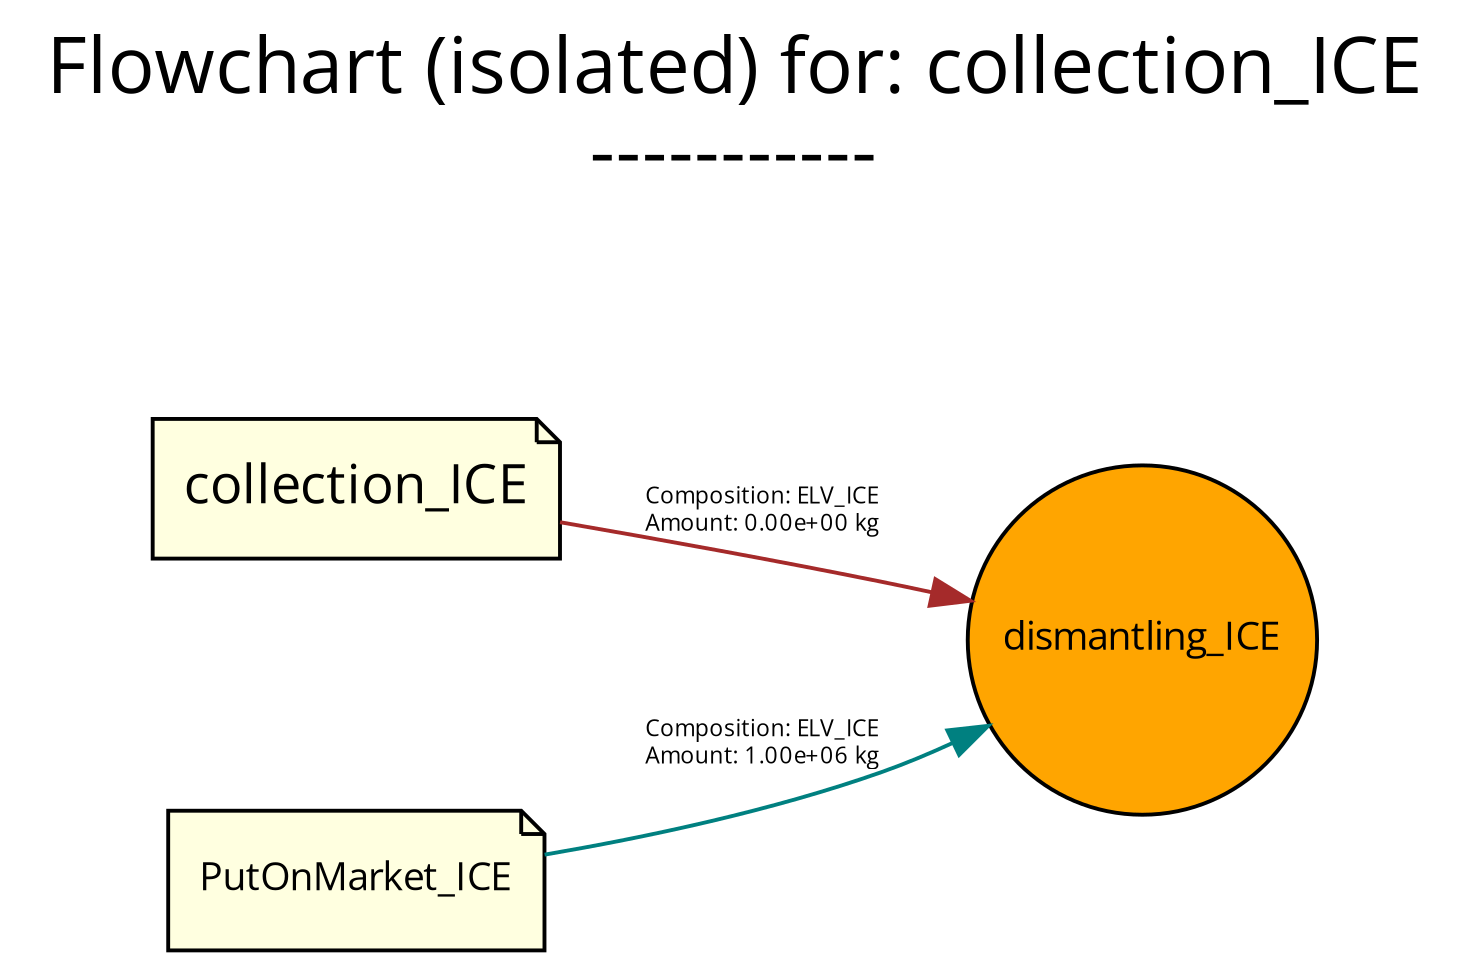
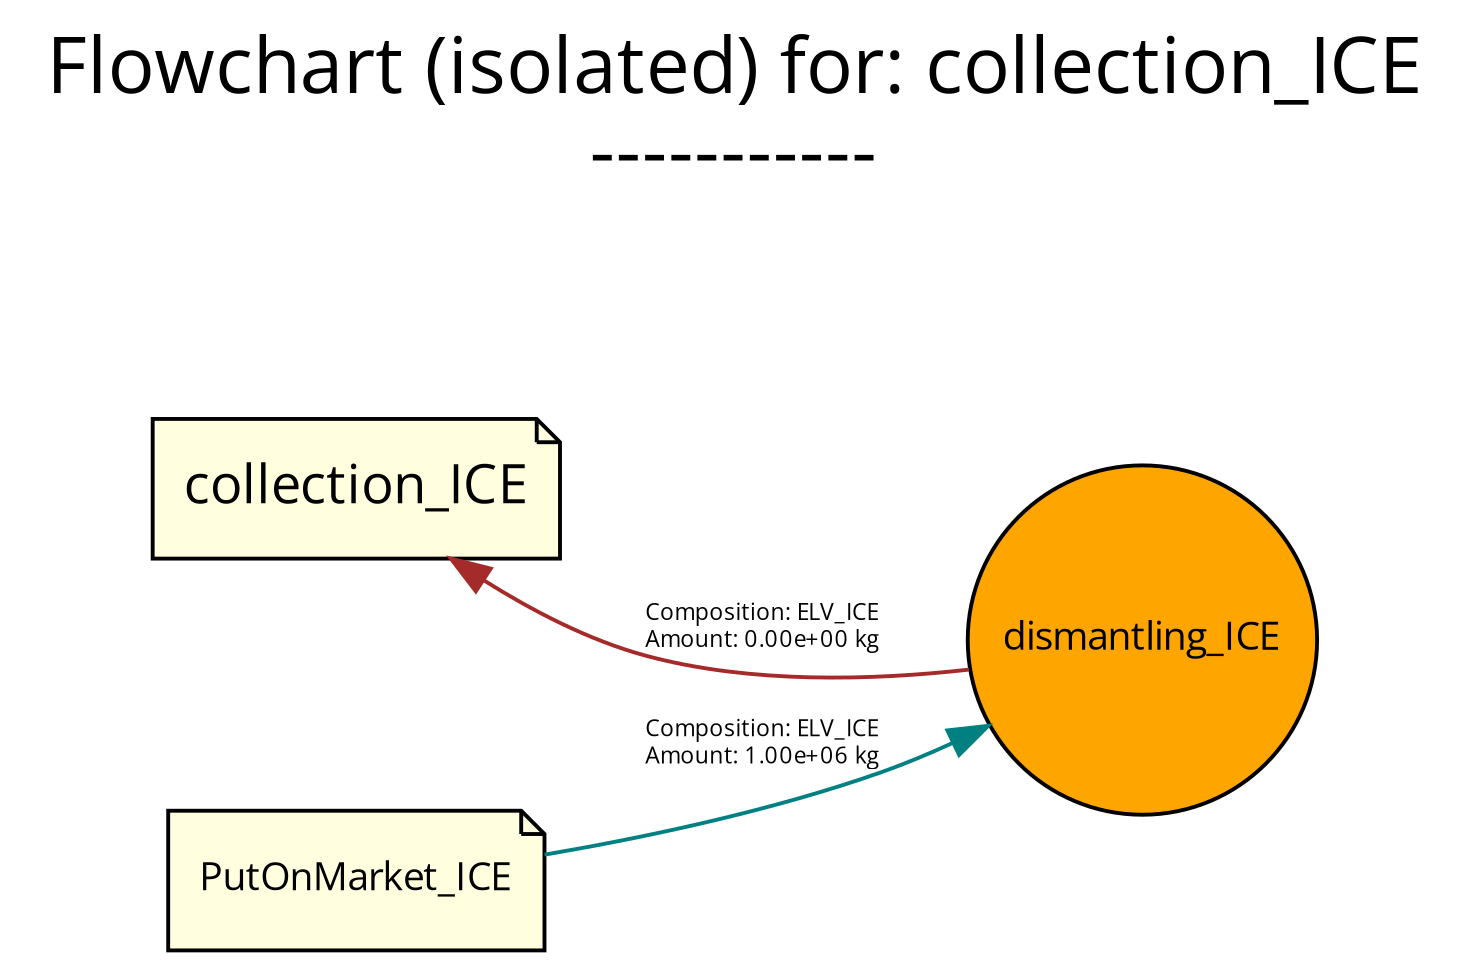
(746, 556) -> (718, 670)
